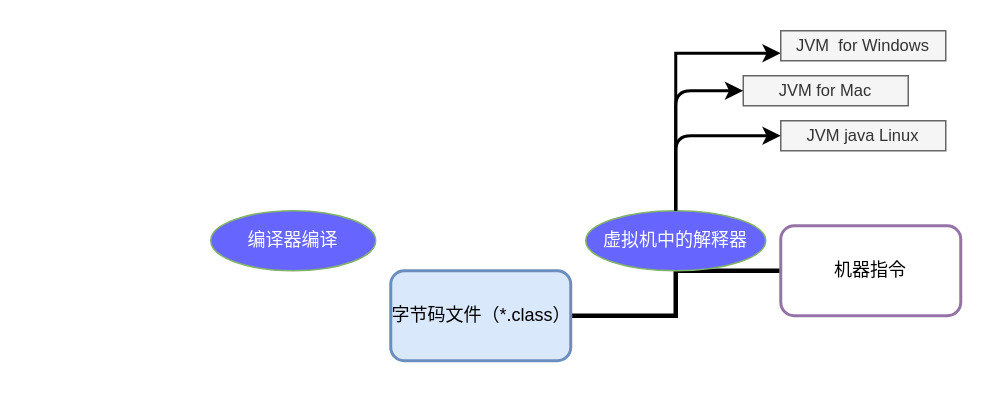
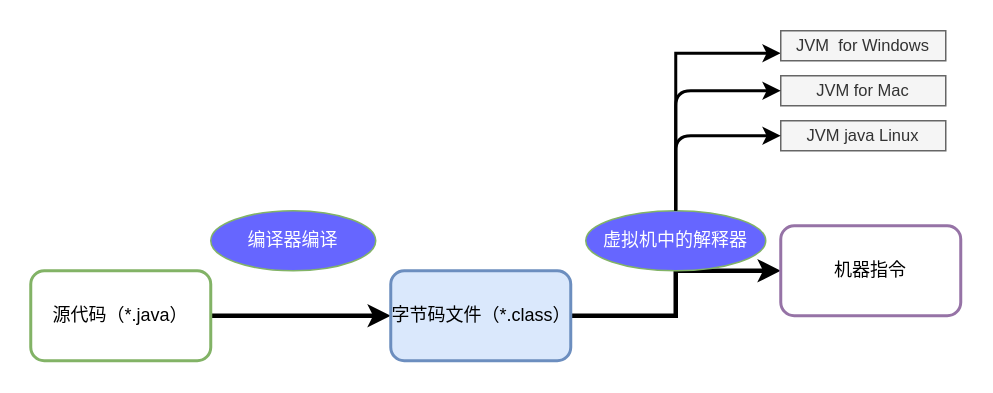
(826, 91) -> (863, 91)
(770, 271) -> (763, 271)
none -> (121, 316)
none -> (293, 316)
